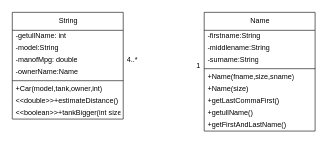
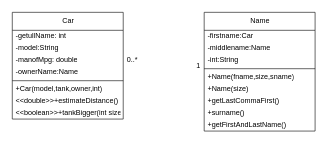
(68, 21) -> (68, 21)
(239, 36) -> (234, 36)
(240, 48) -> (237, 48)
(133, 60) -> (133, 60)
(236, 60) -> (227, 60)
(232, 113) -> (228, 113)
